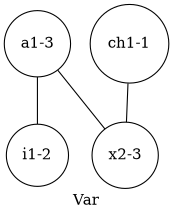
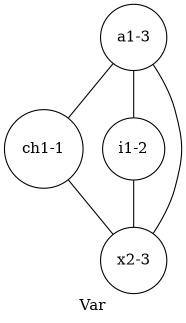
none -> (91, 91)
none -> (134, 204)
